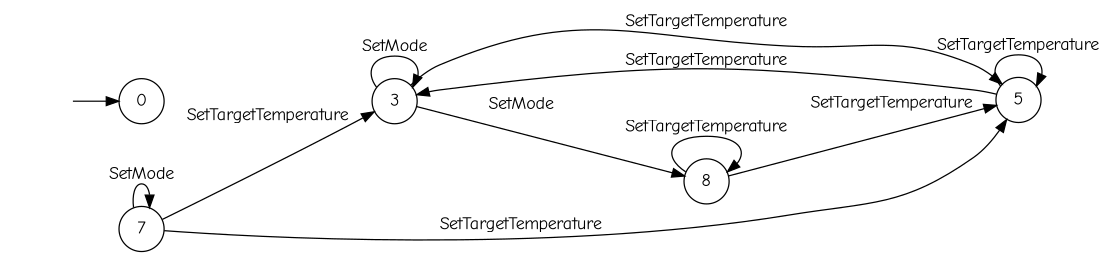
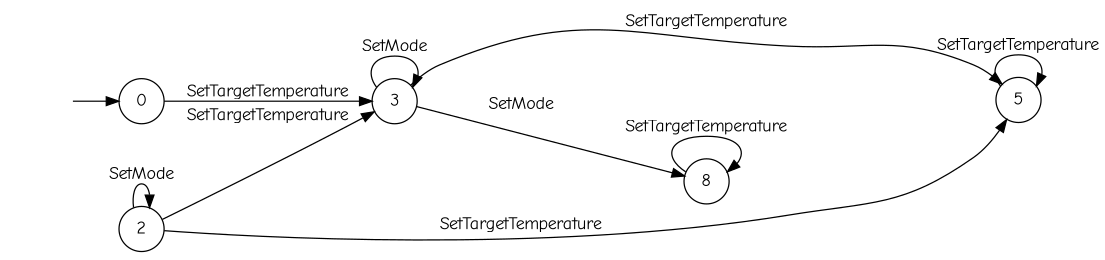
(713, 69) -> (262, 101)
(856, 142) -> none
(142, 229) -> (142, 229)
